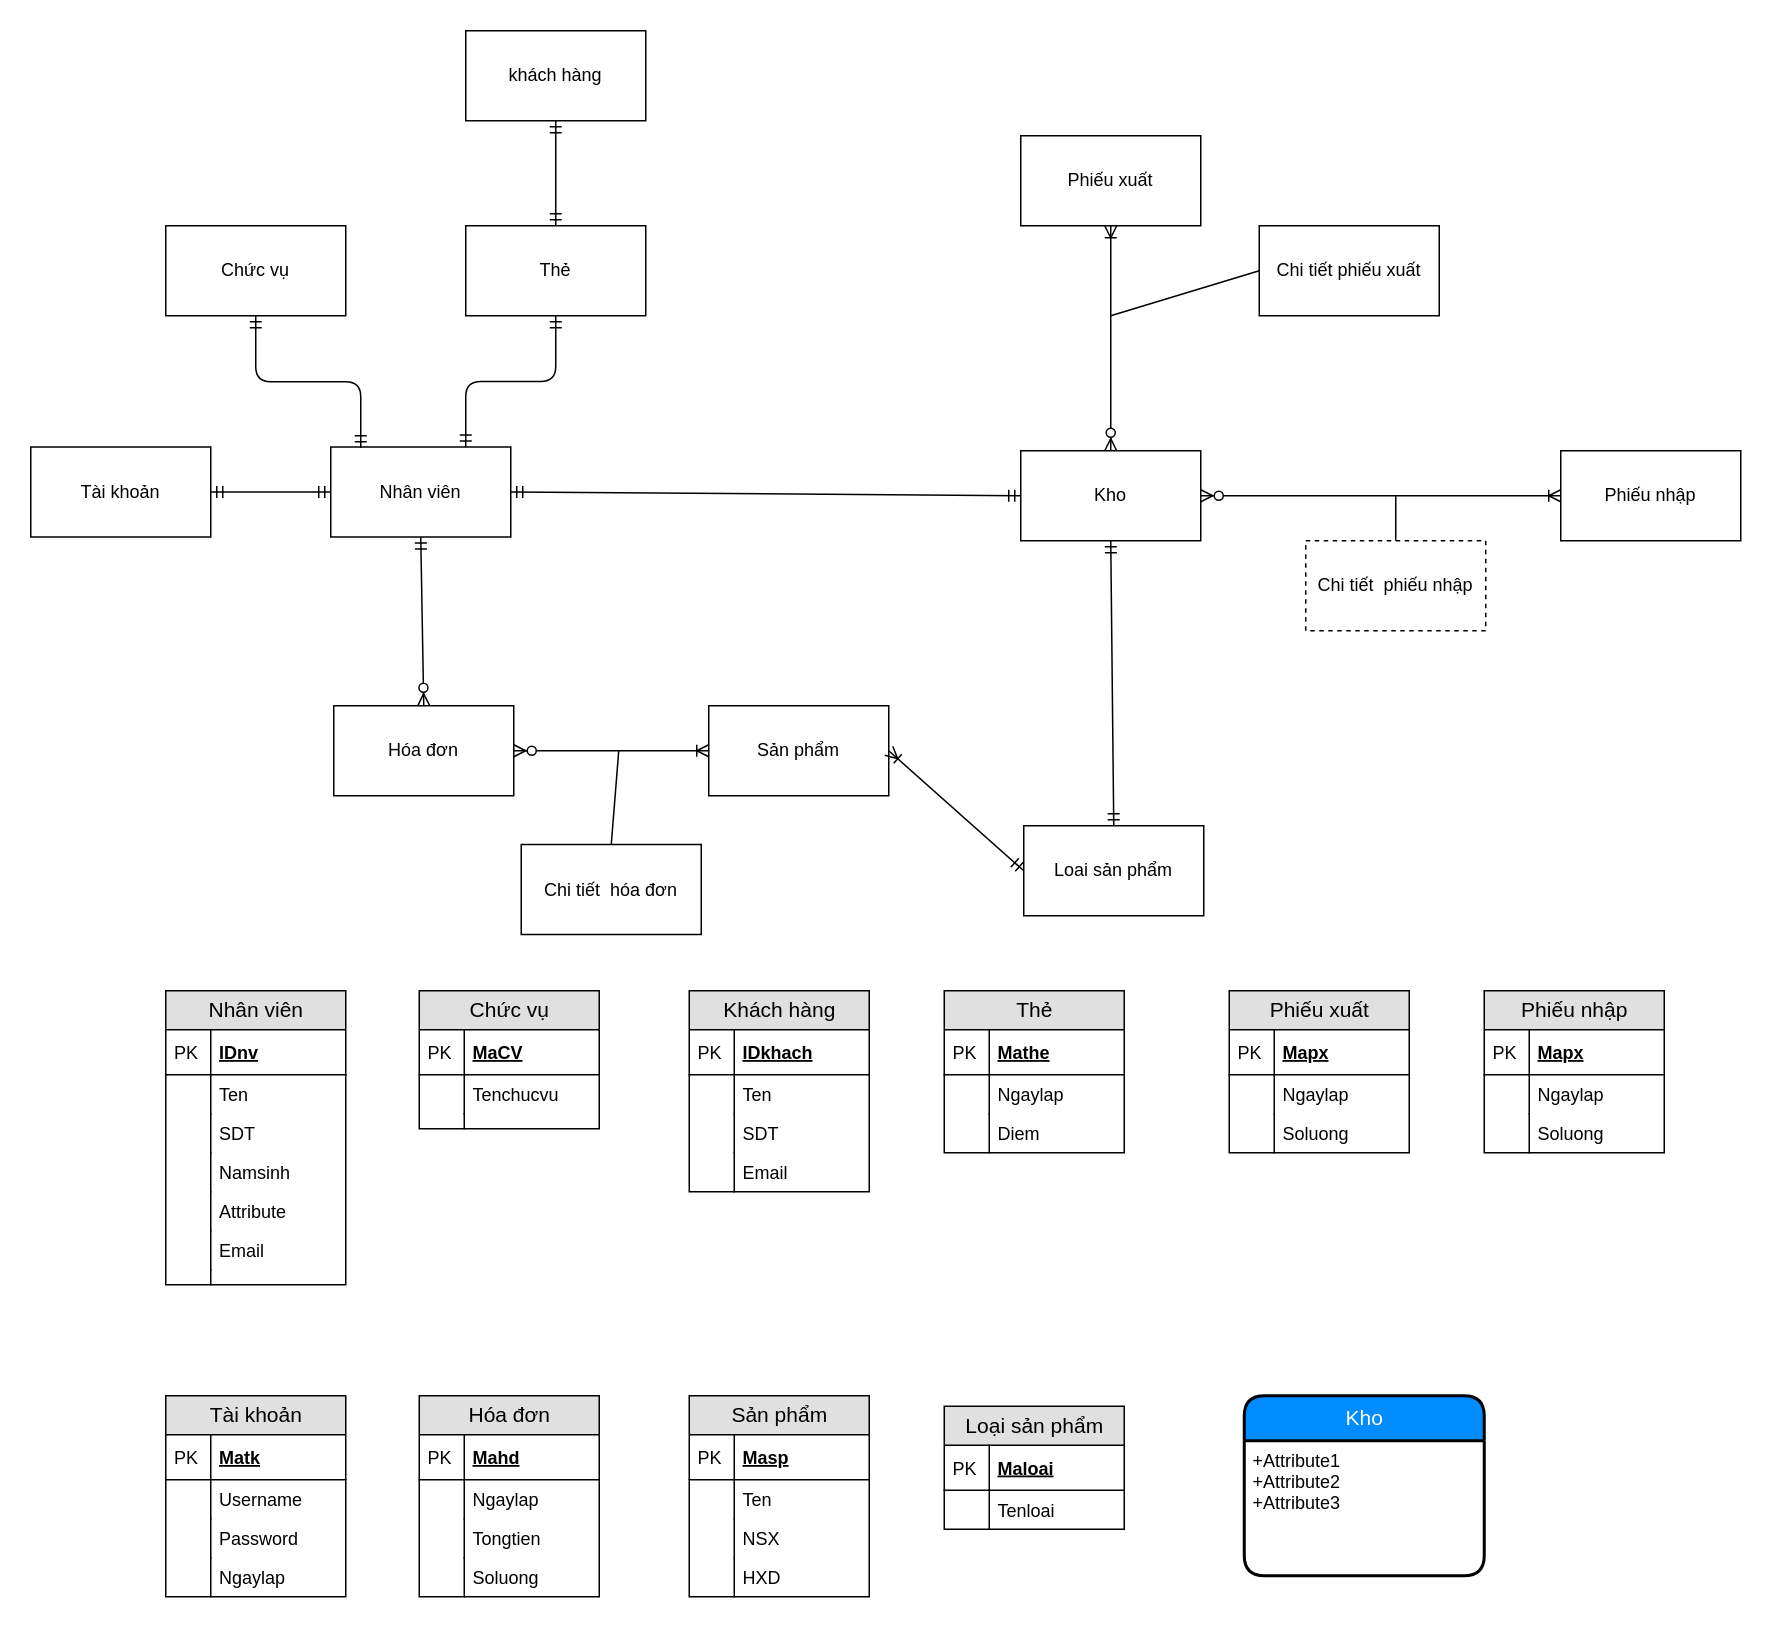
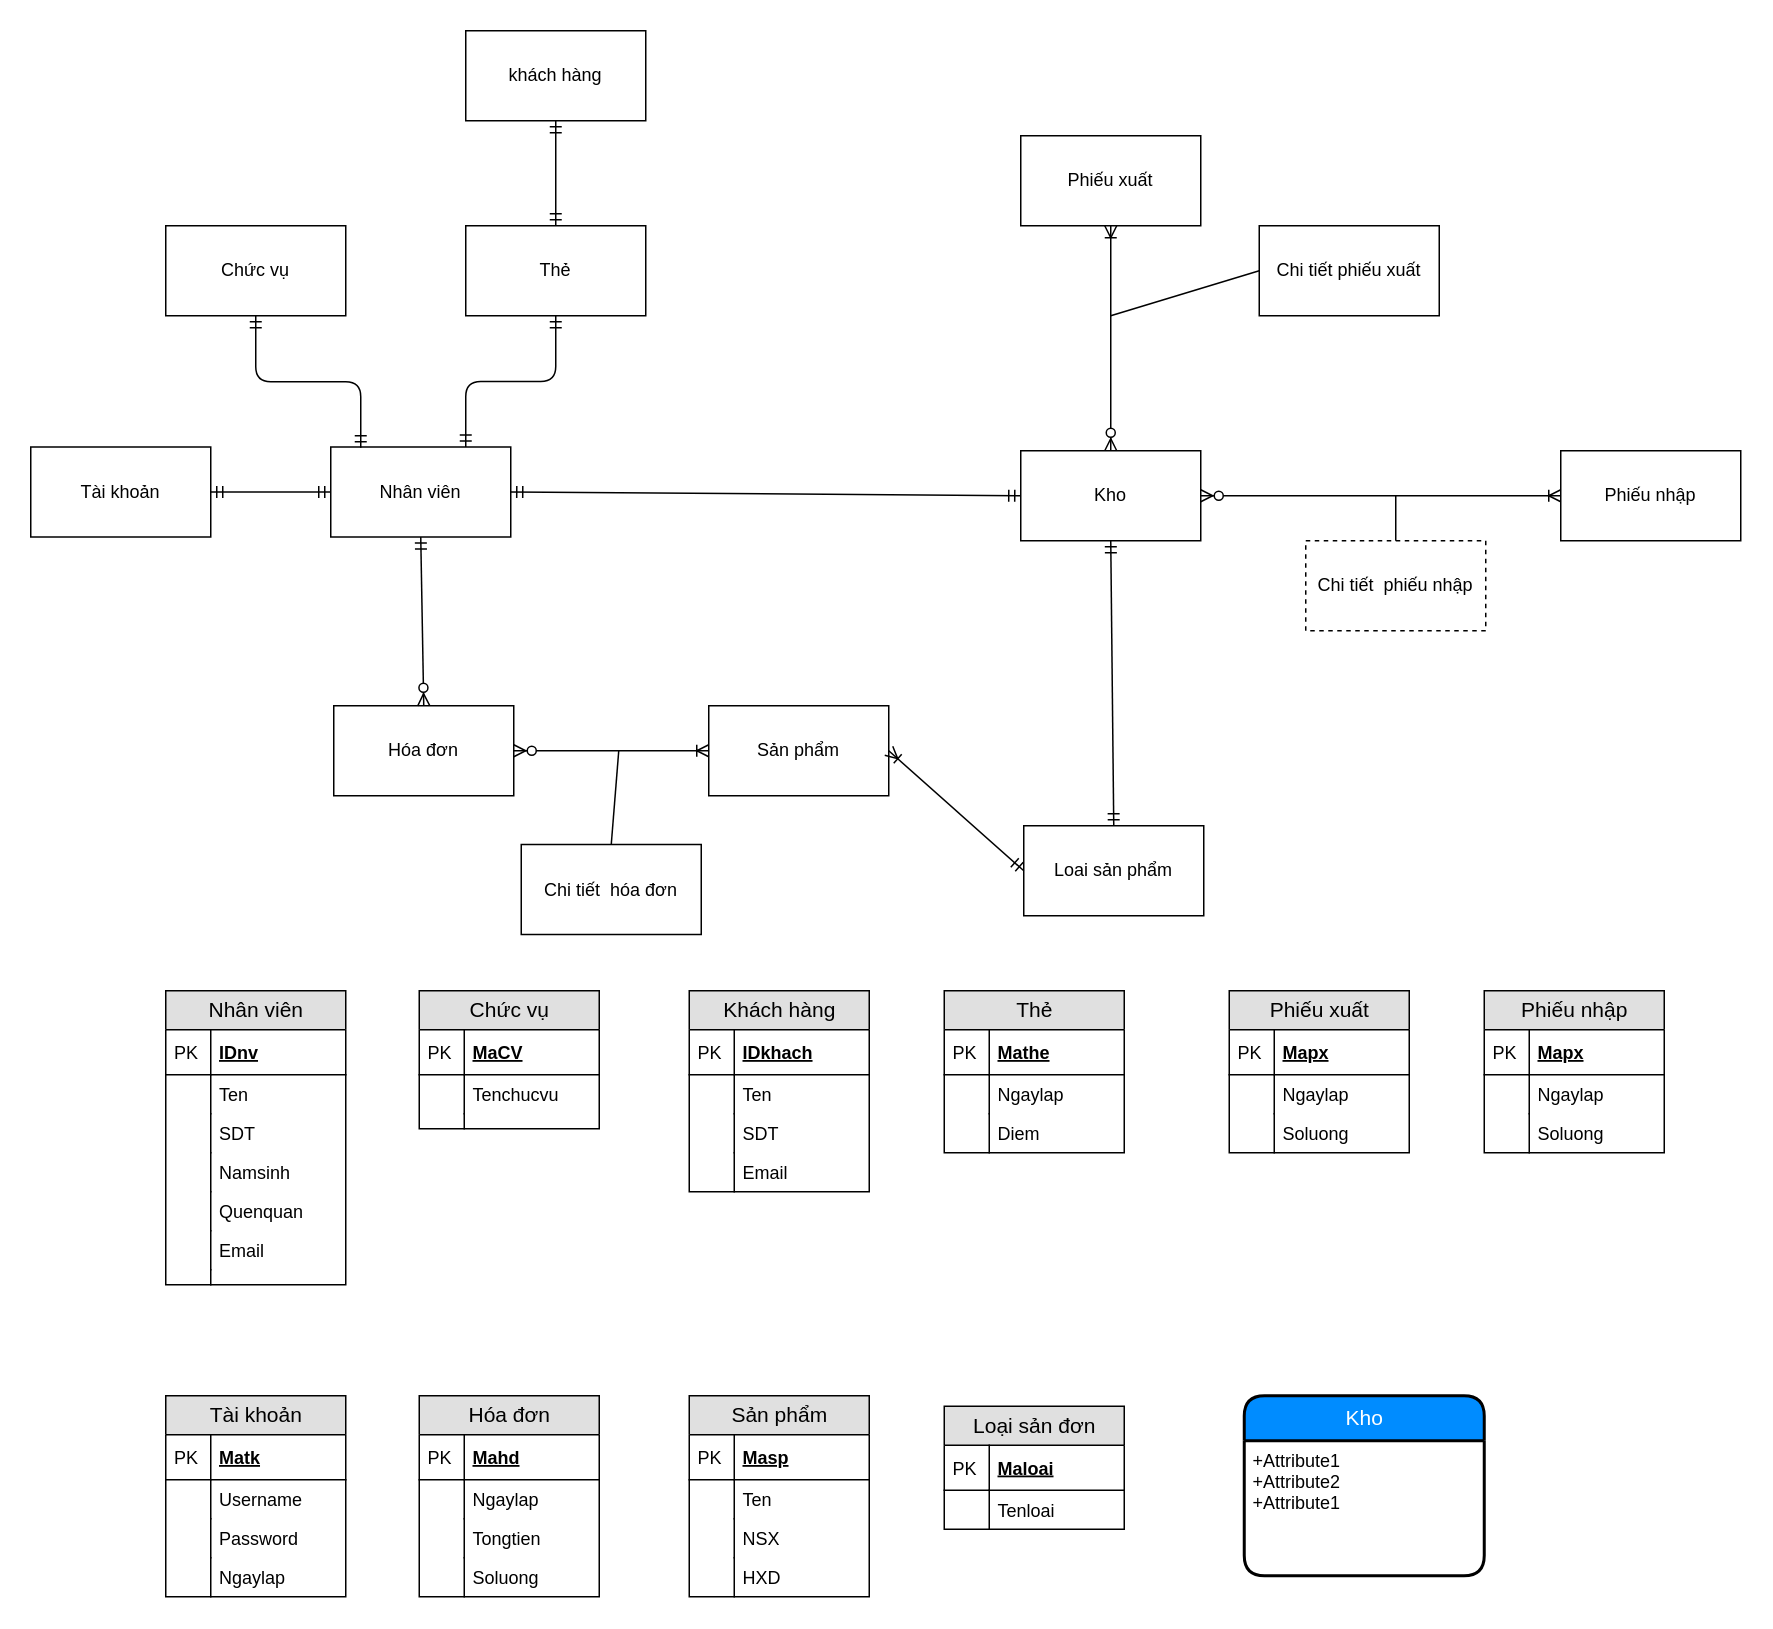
(262, 1212) -> (259, 1212)
(1035, 1426) -> (1035, 1426)
(1306, 1461) -> (1306, 1461)
